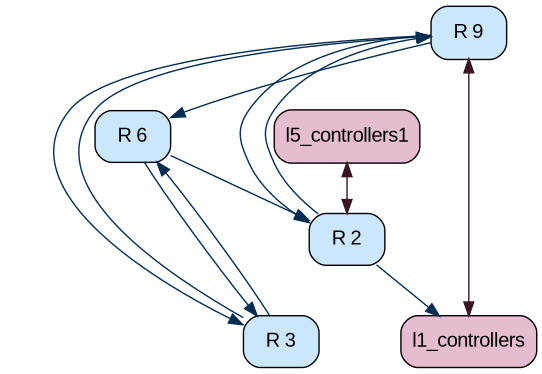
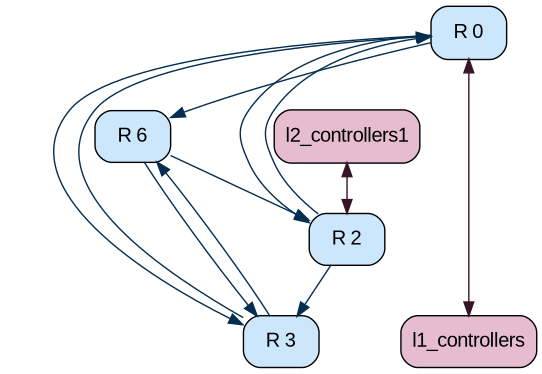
(469, 33) -> (469, 33)
(347, 136) -> (347, 136)
(402, 286) -> (318, 285)
